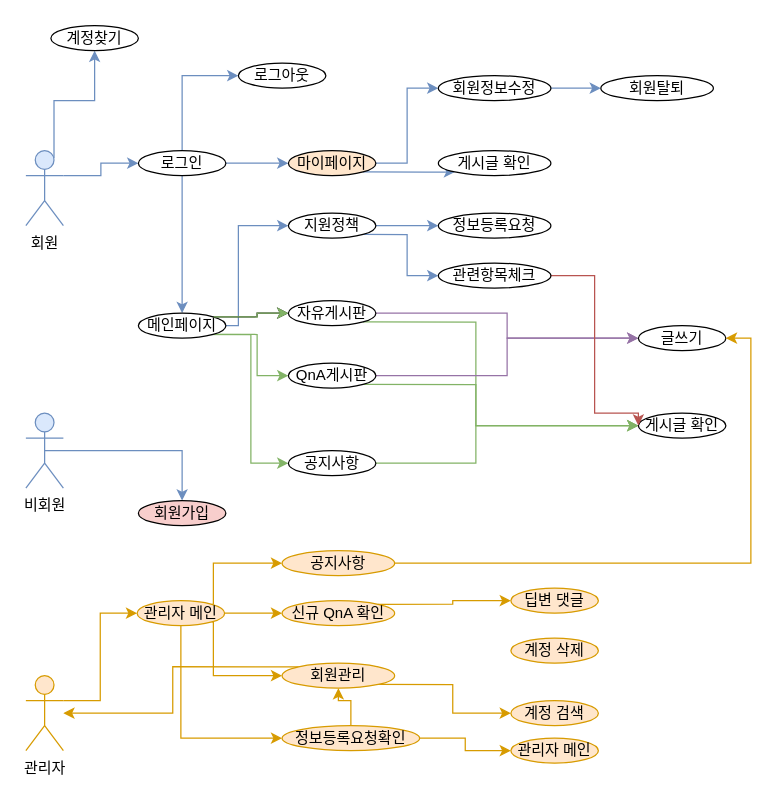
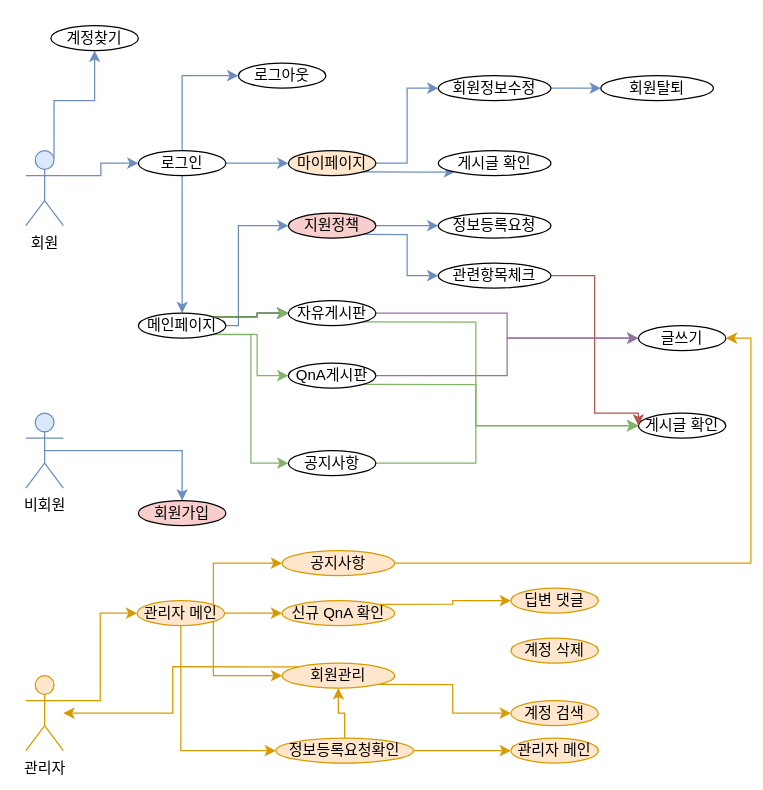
(332, 226) -> (332, 226)
(351, 738) -> (344, 751)
